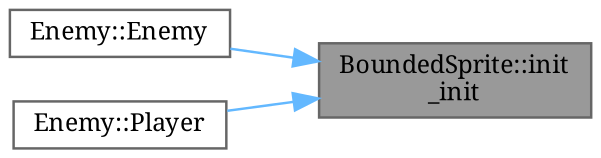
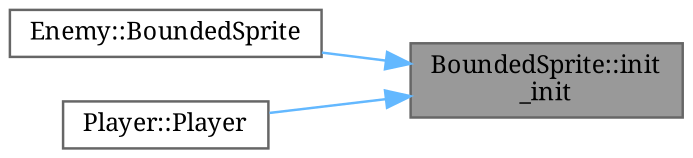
(120, 33) -> (166, 33)
(120, 125) -> (166, 125)
